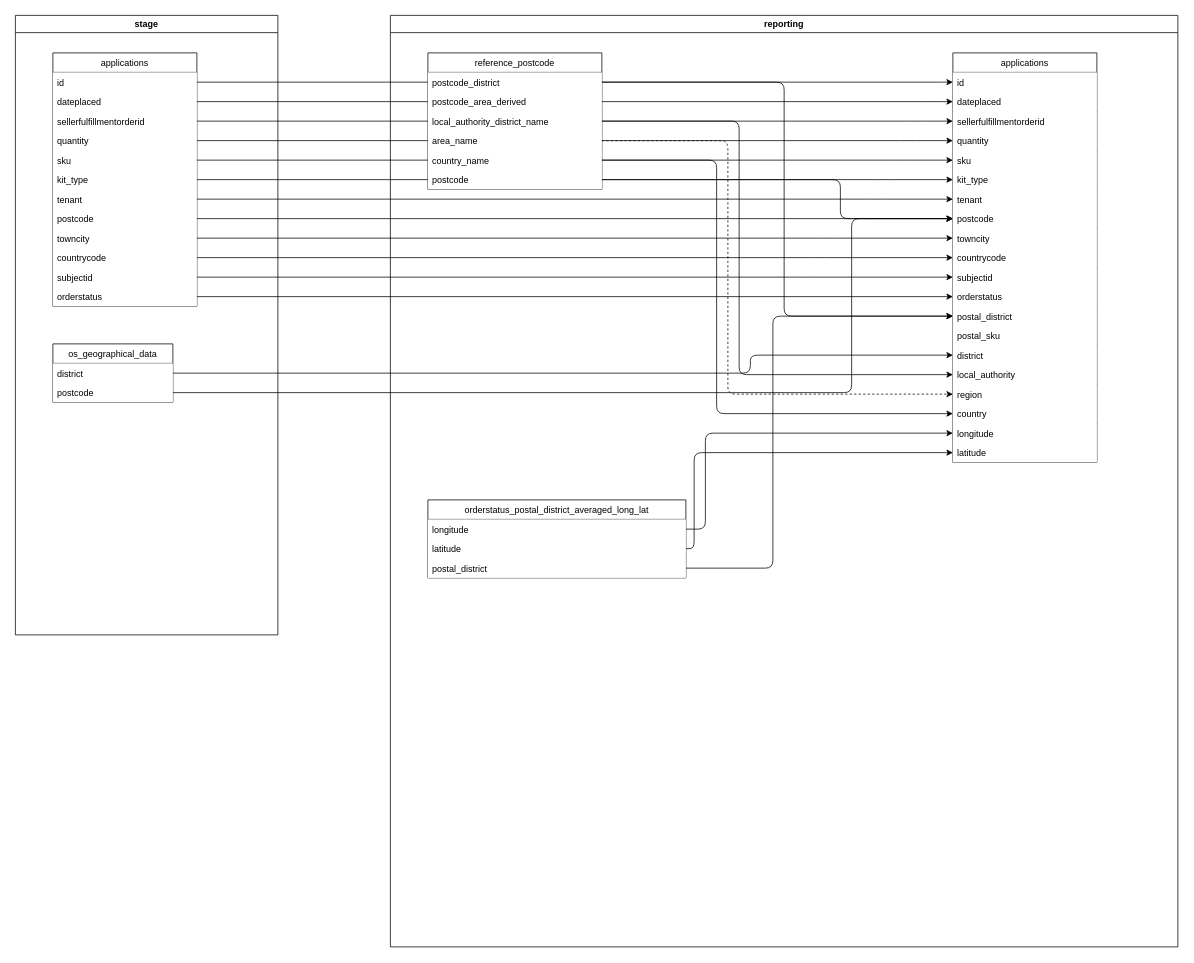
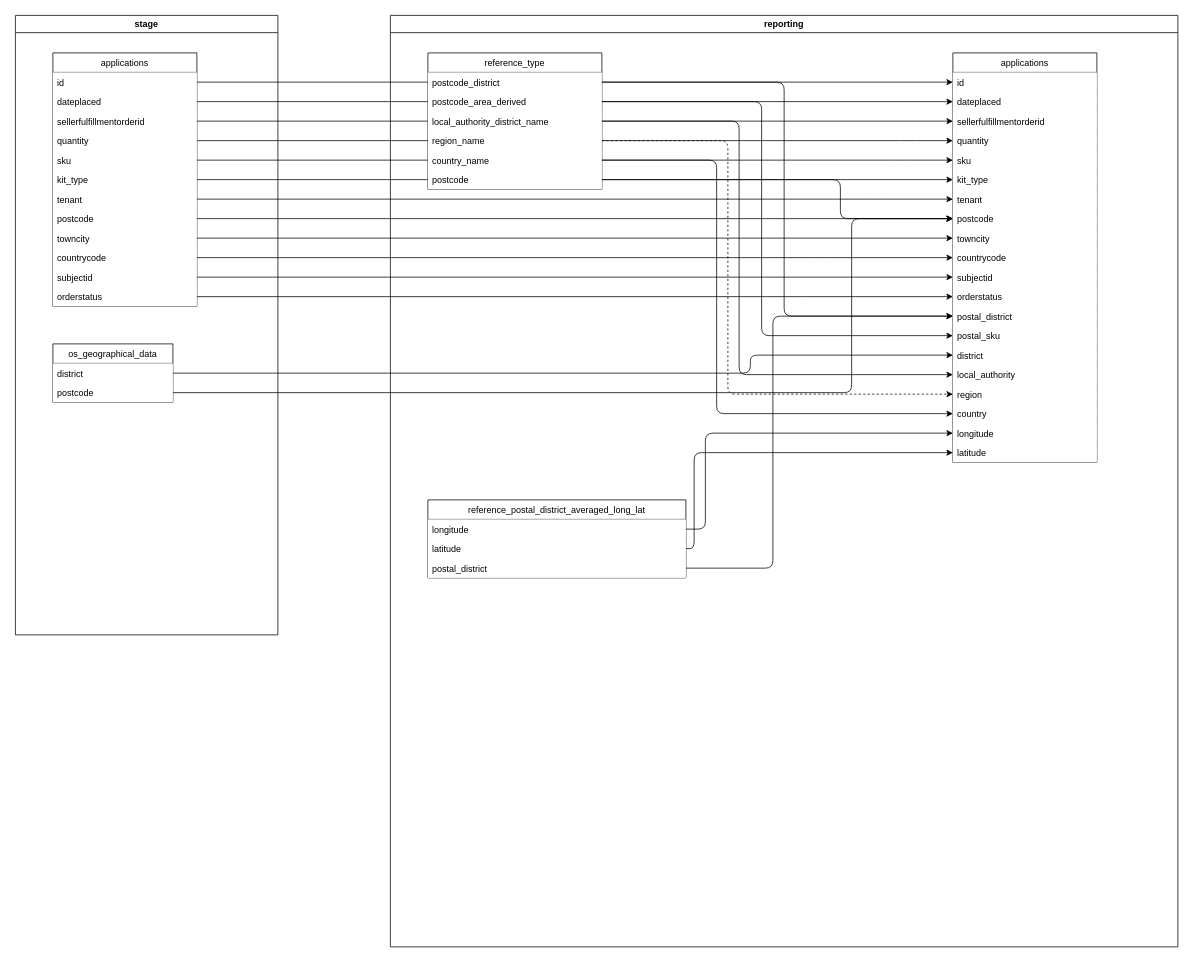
(515, 63) -> (515, 63)
(455, 141) -> (459, 141)
none -> (762, 309)
(557, 510) -> (557, 510)
